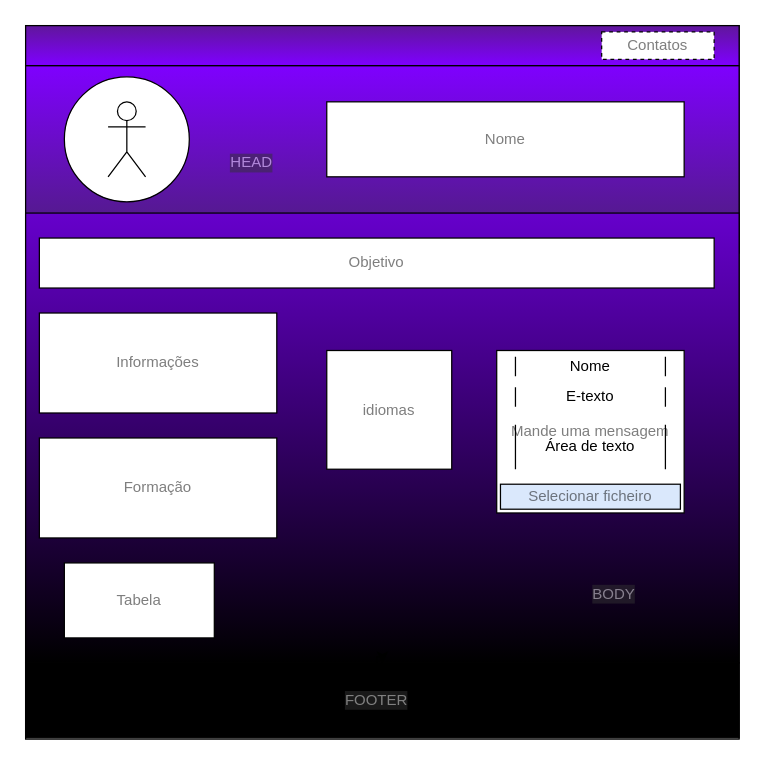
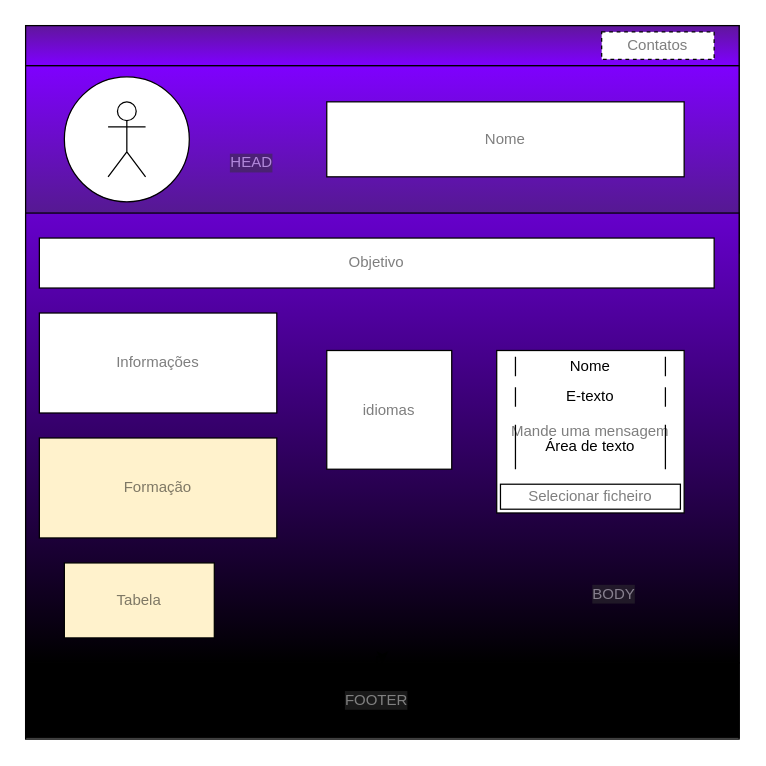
(158, 488) -> (158, 488)
(591, 497) -> (591, 497)
(139, 601) -> (139, 601)
